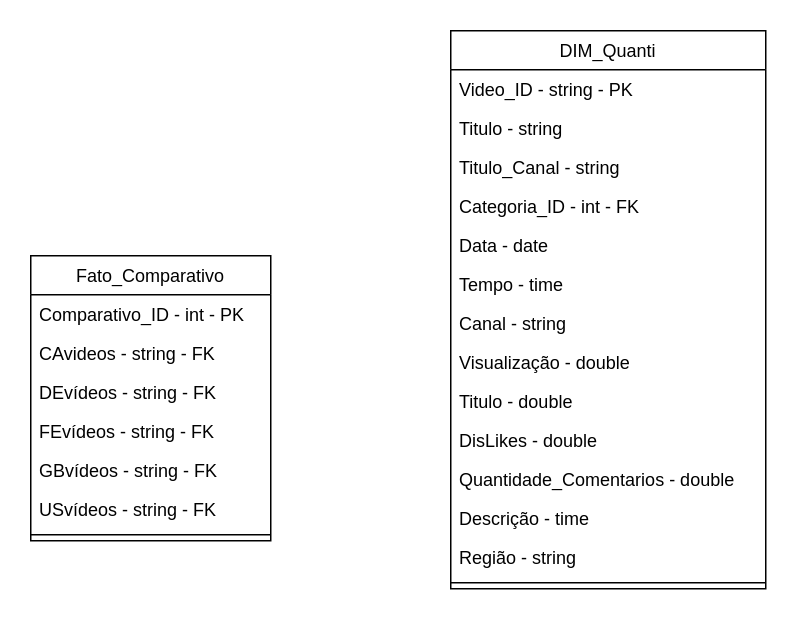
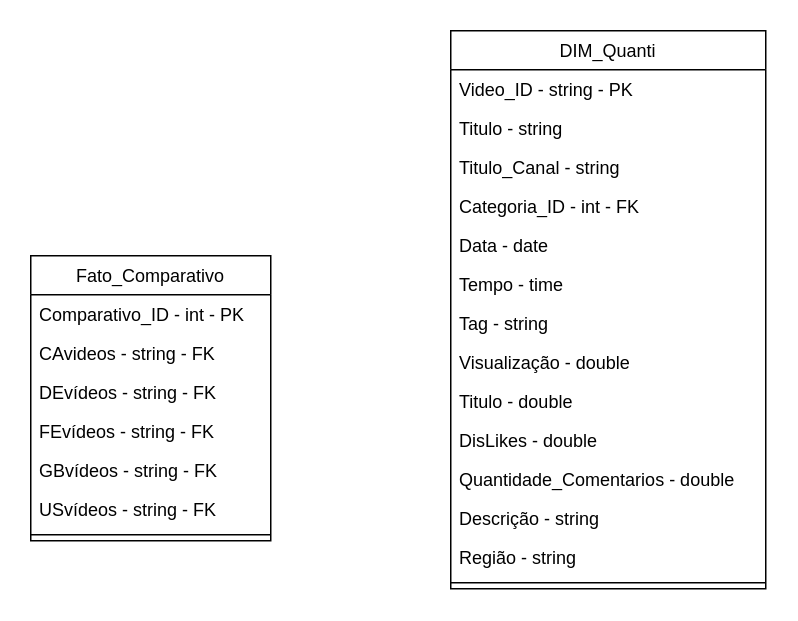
(520, 324) -> (512, 324)
(530, 519) -> (540, 519)
